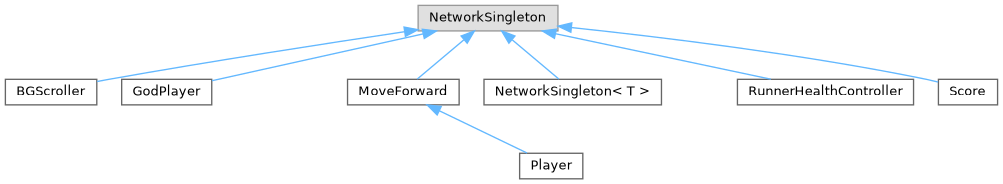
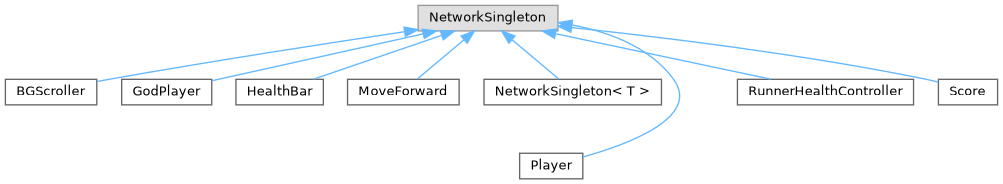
none -> (280, 92)
(483, 132) -> (677, 88)
